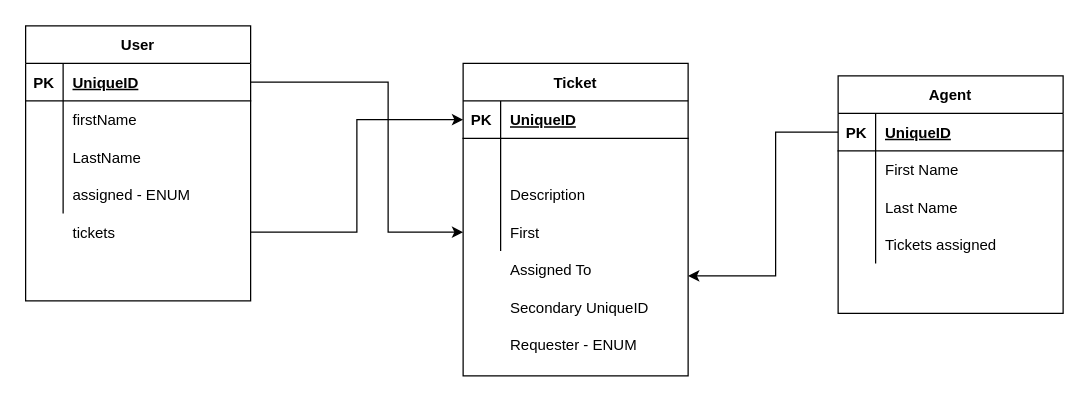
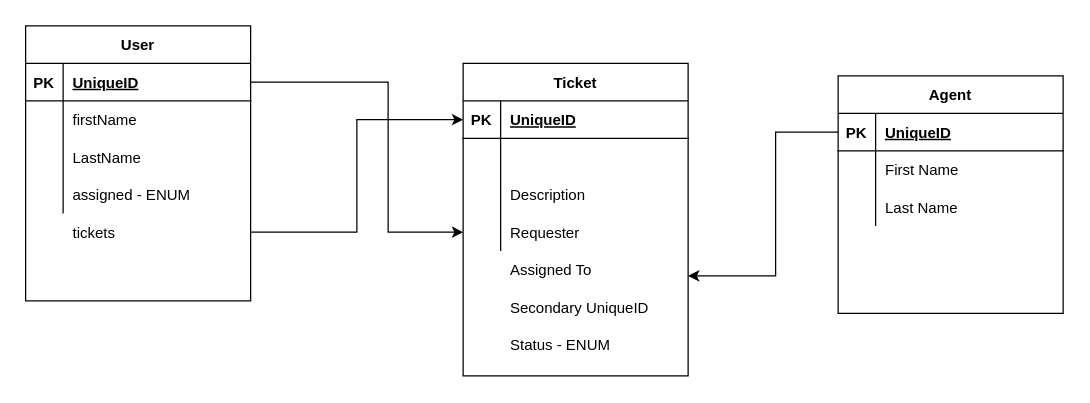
(529, 233) -> (548, 233)
(969, 244) -> none
(573, 345) -> (561, 345)
